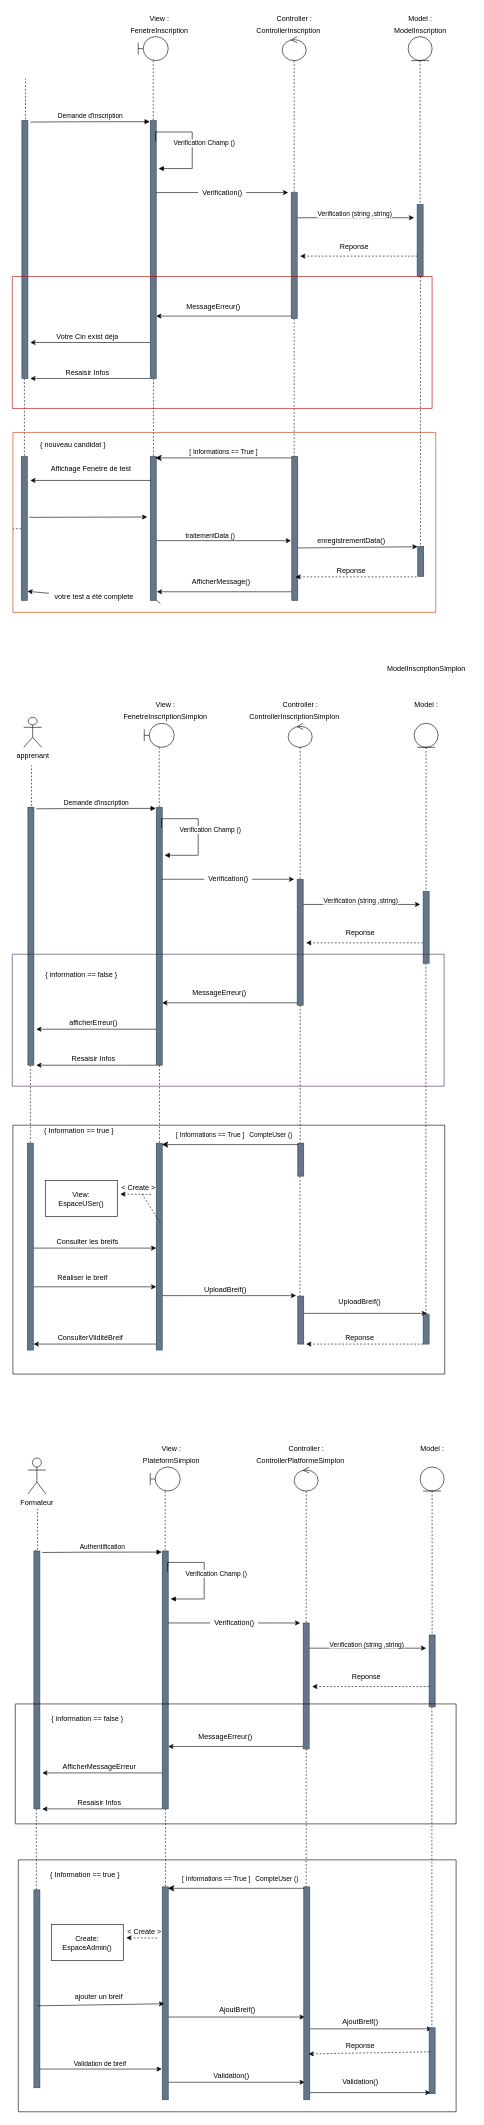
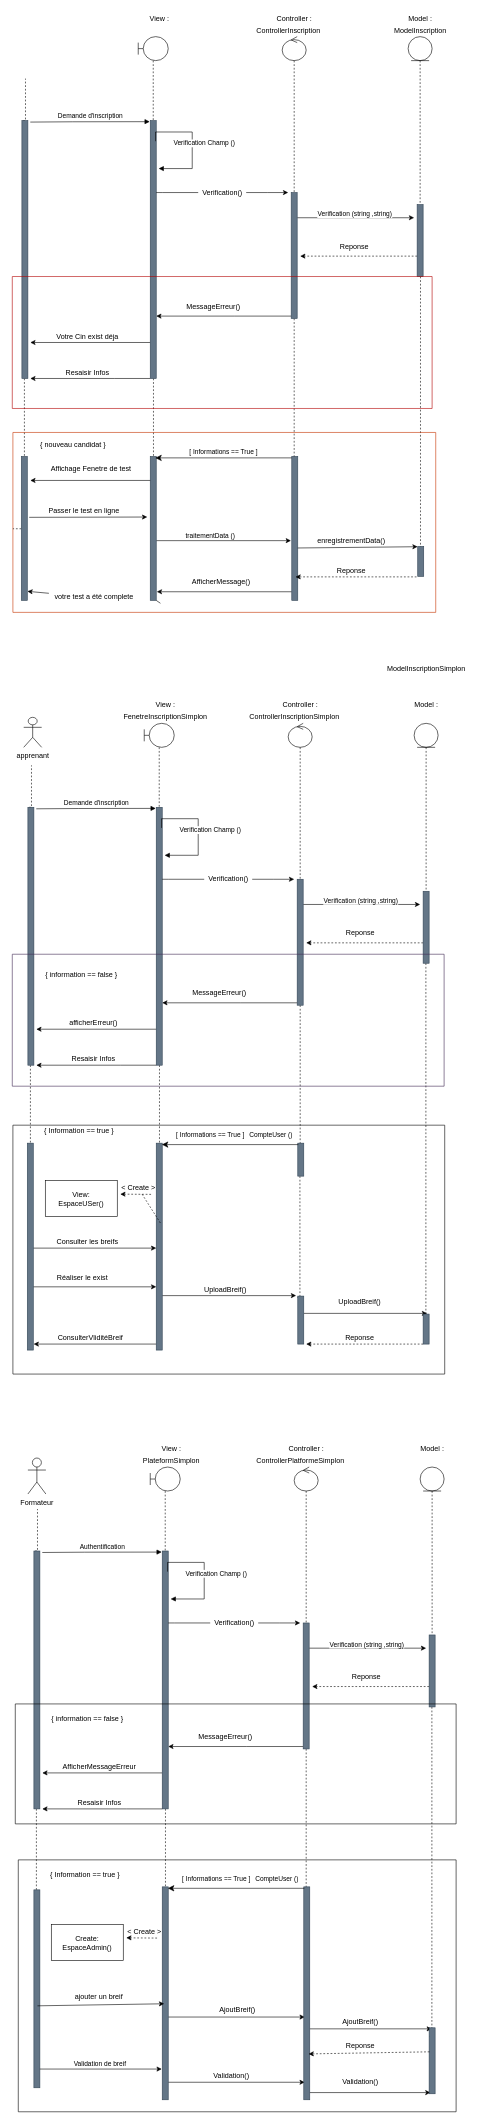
(159, 30) -> none
none -> (85, 510)
(85, 1278) -> (85, 1278)
